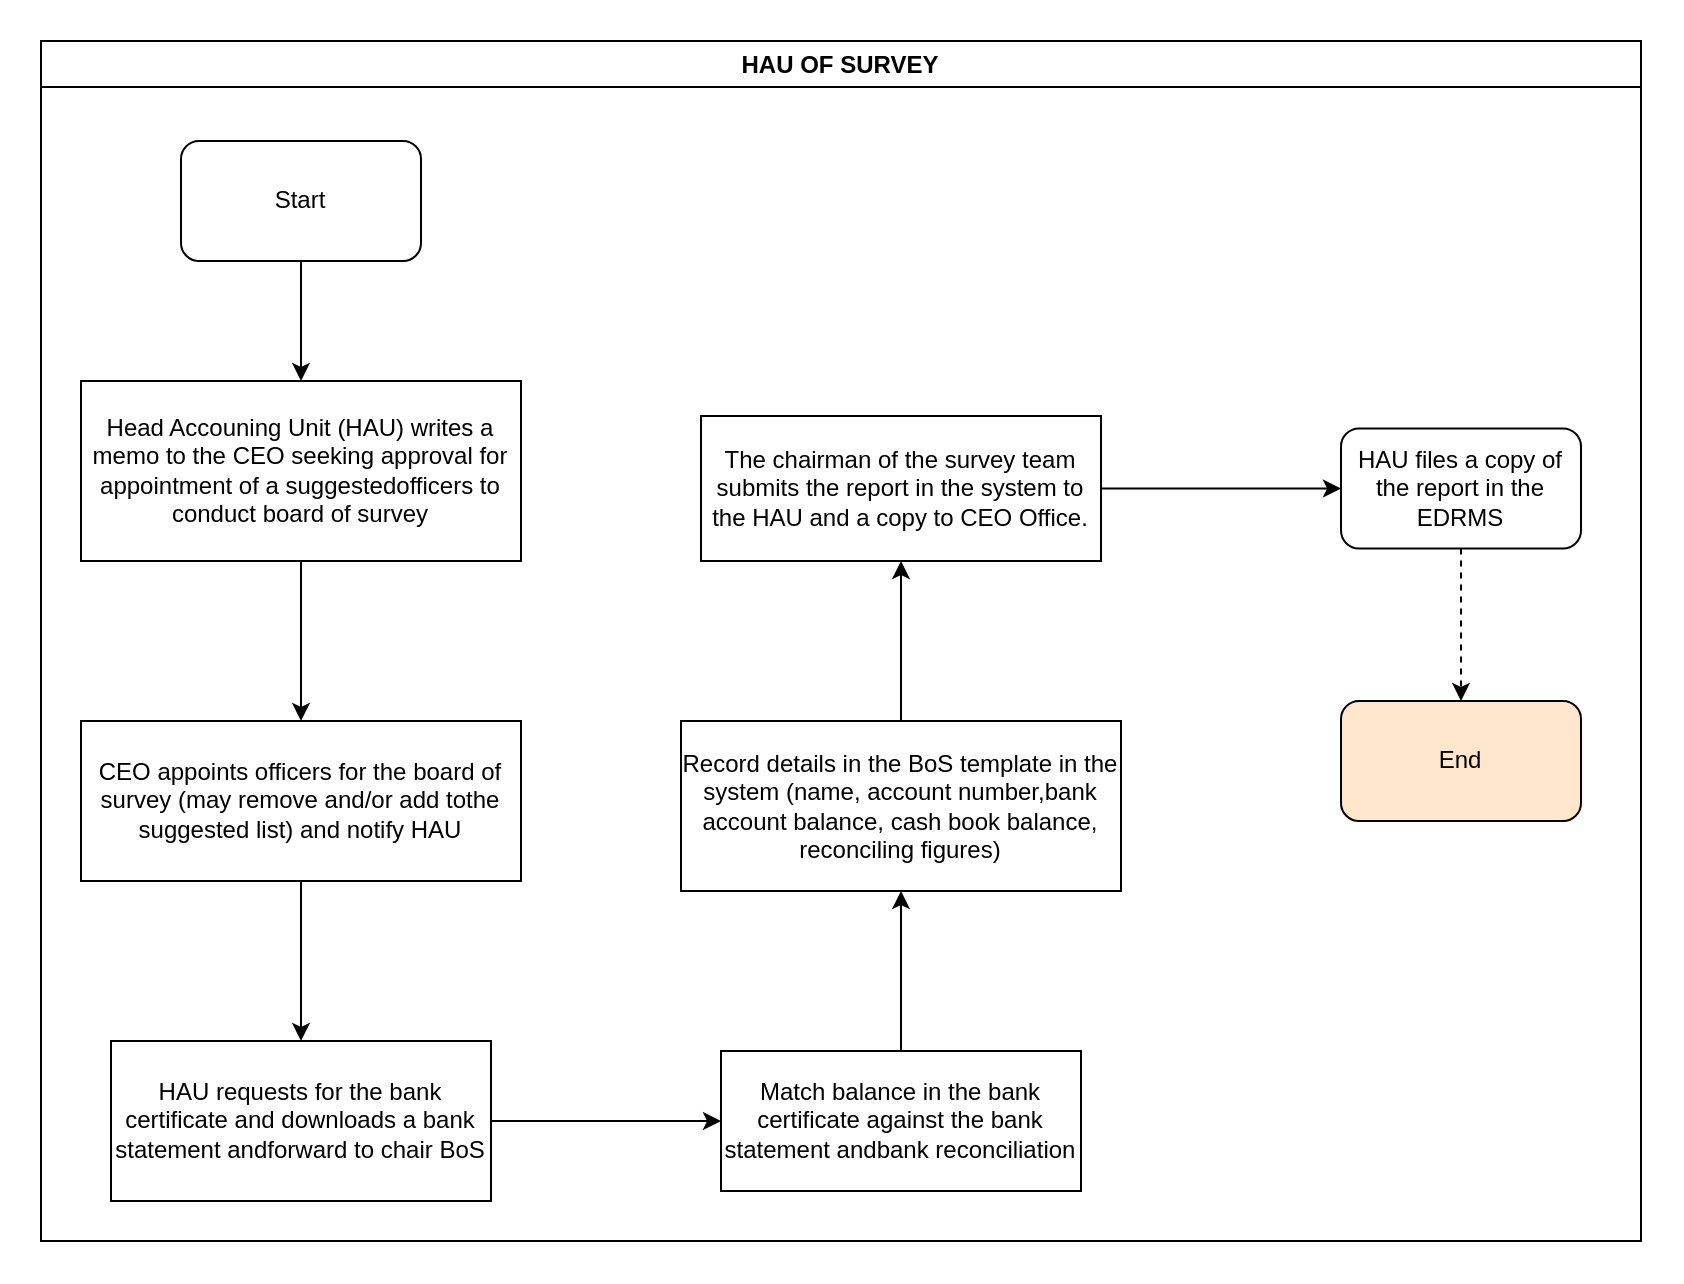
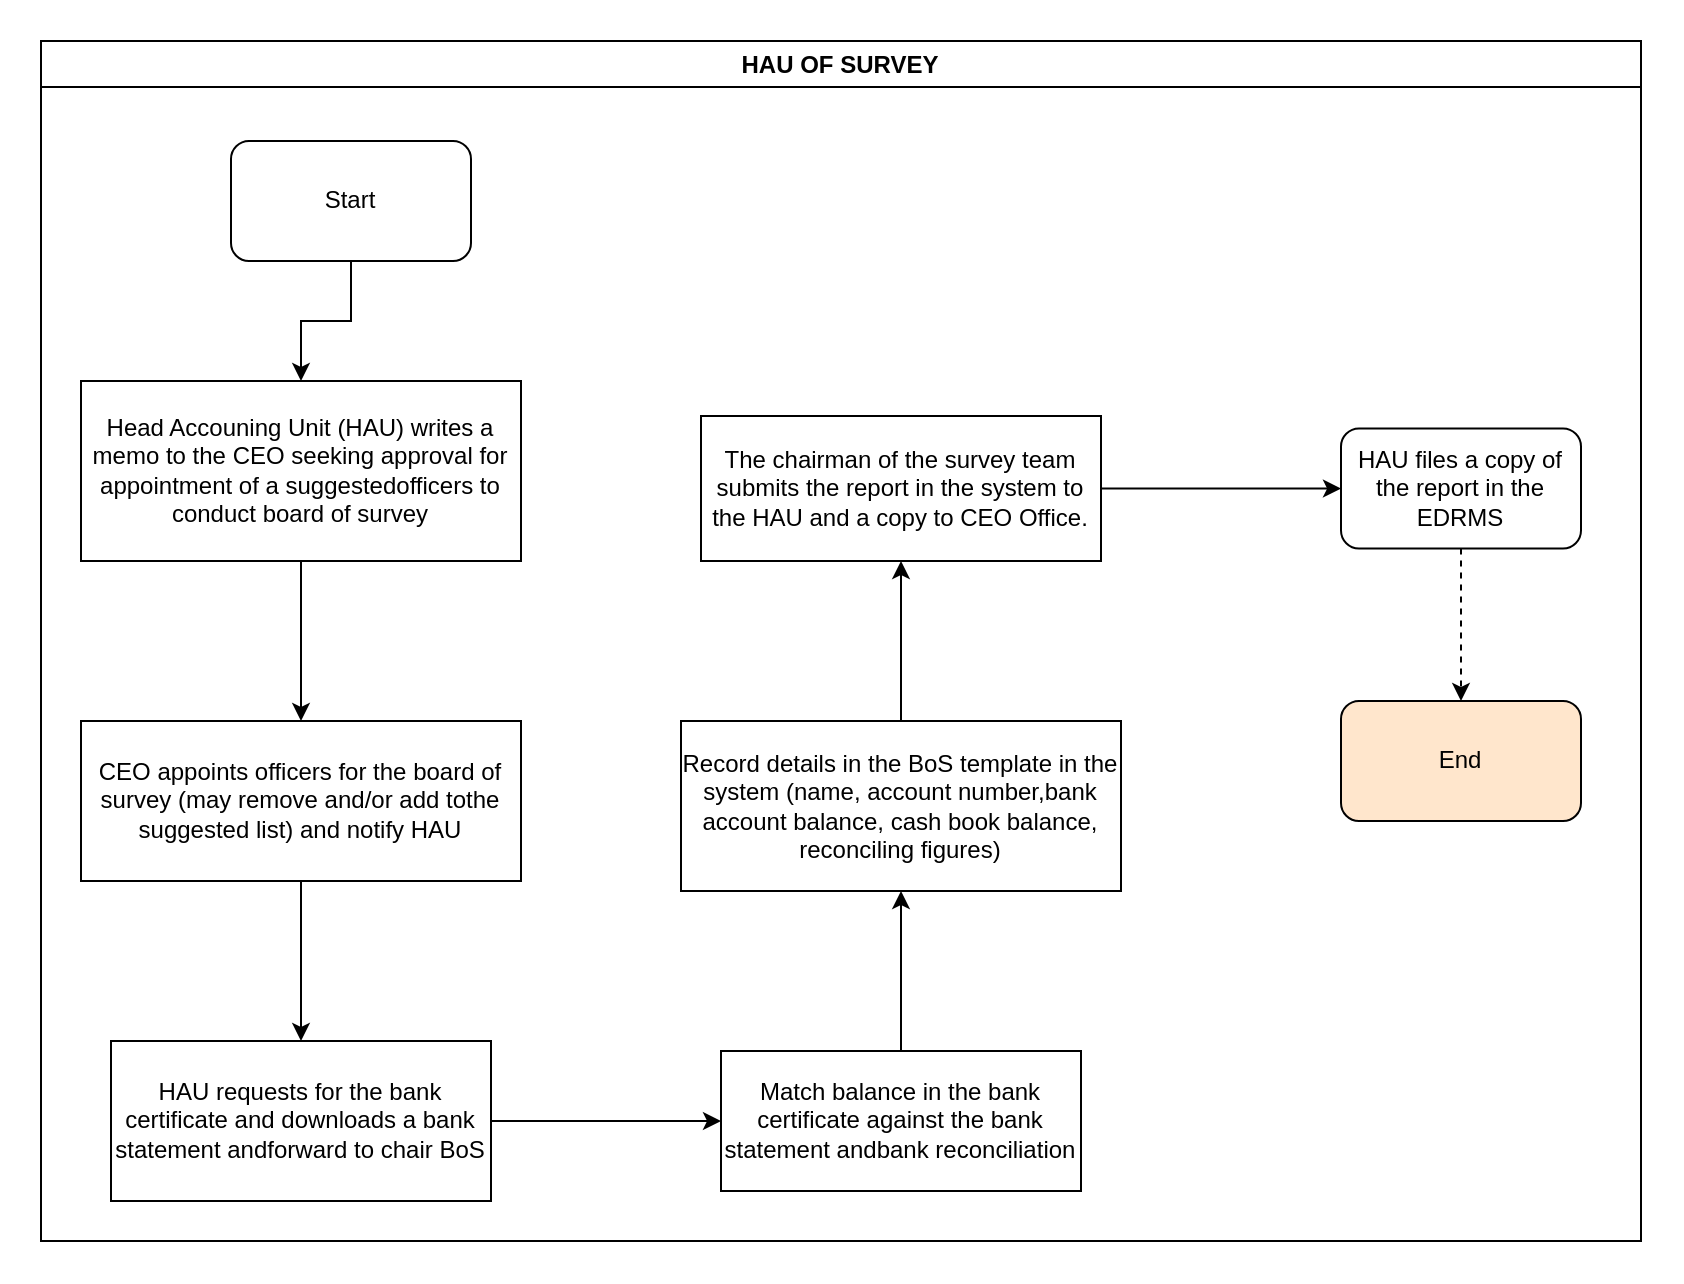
(301, 201) -> (351, 201)
